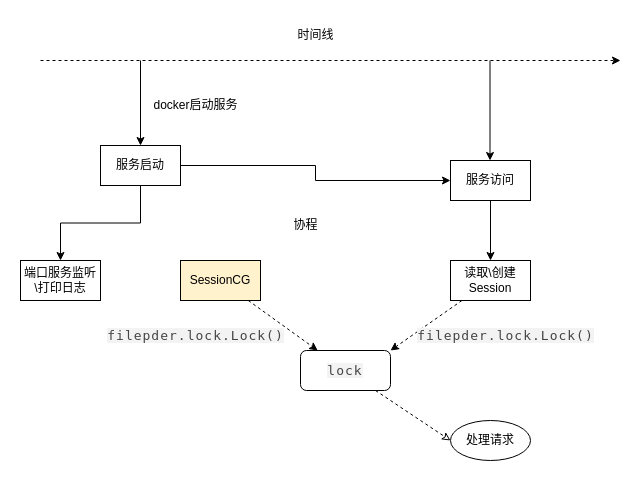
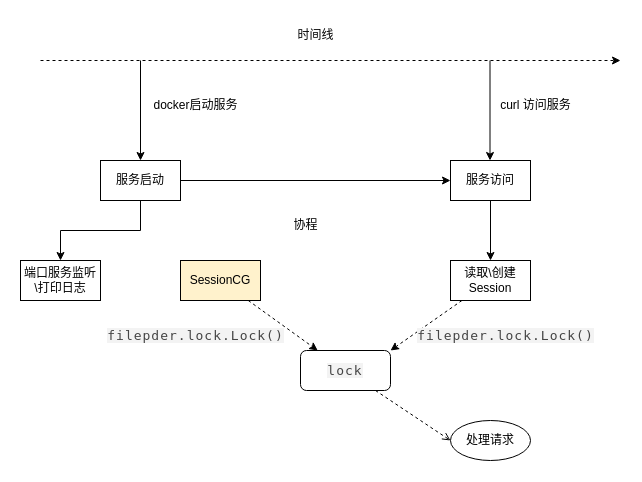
none -> (536, 106)
(141, 166) -> (141, 181)
(444, 436) -> (445, 437)
